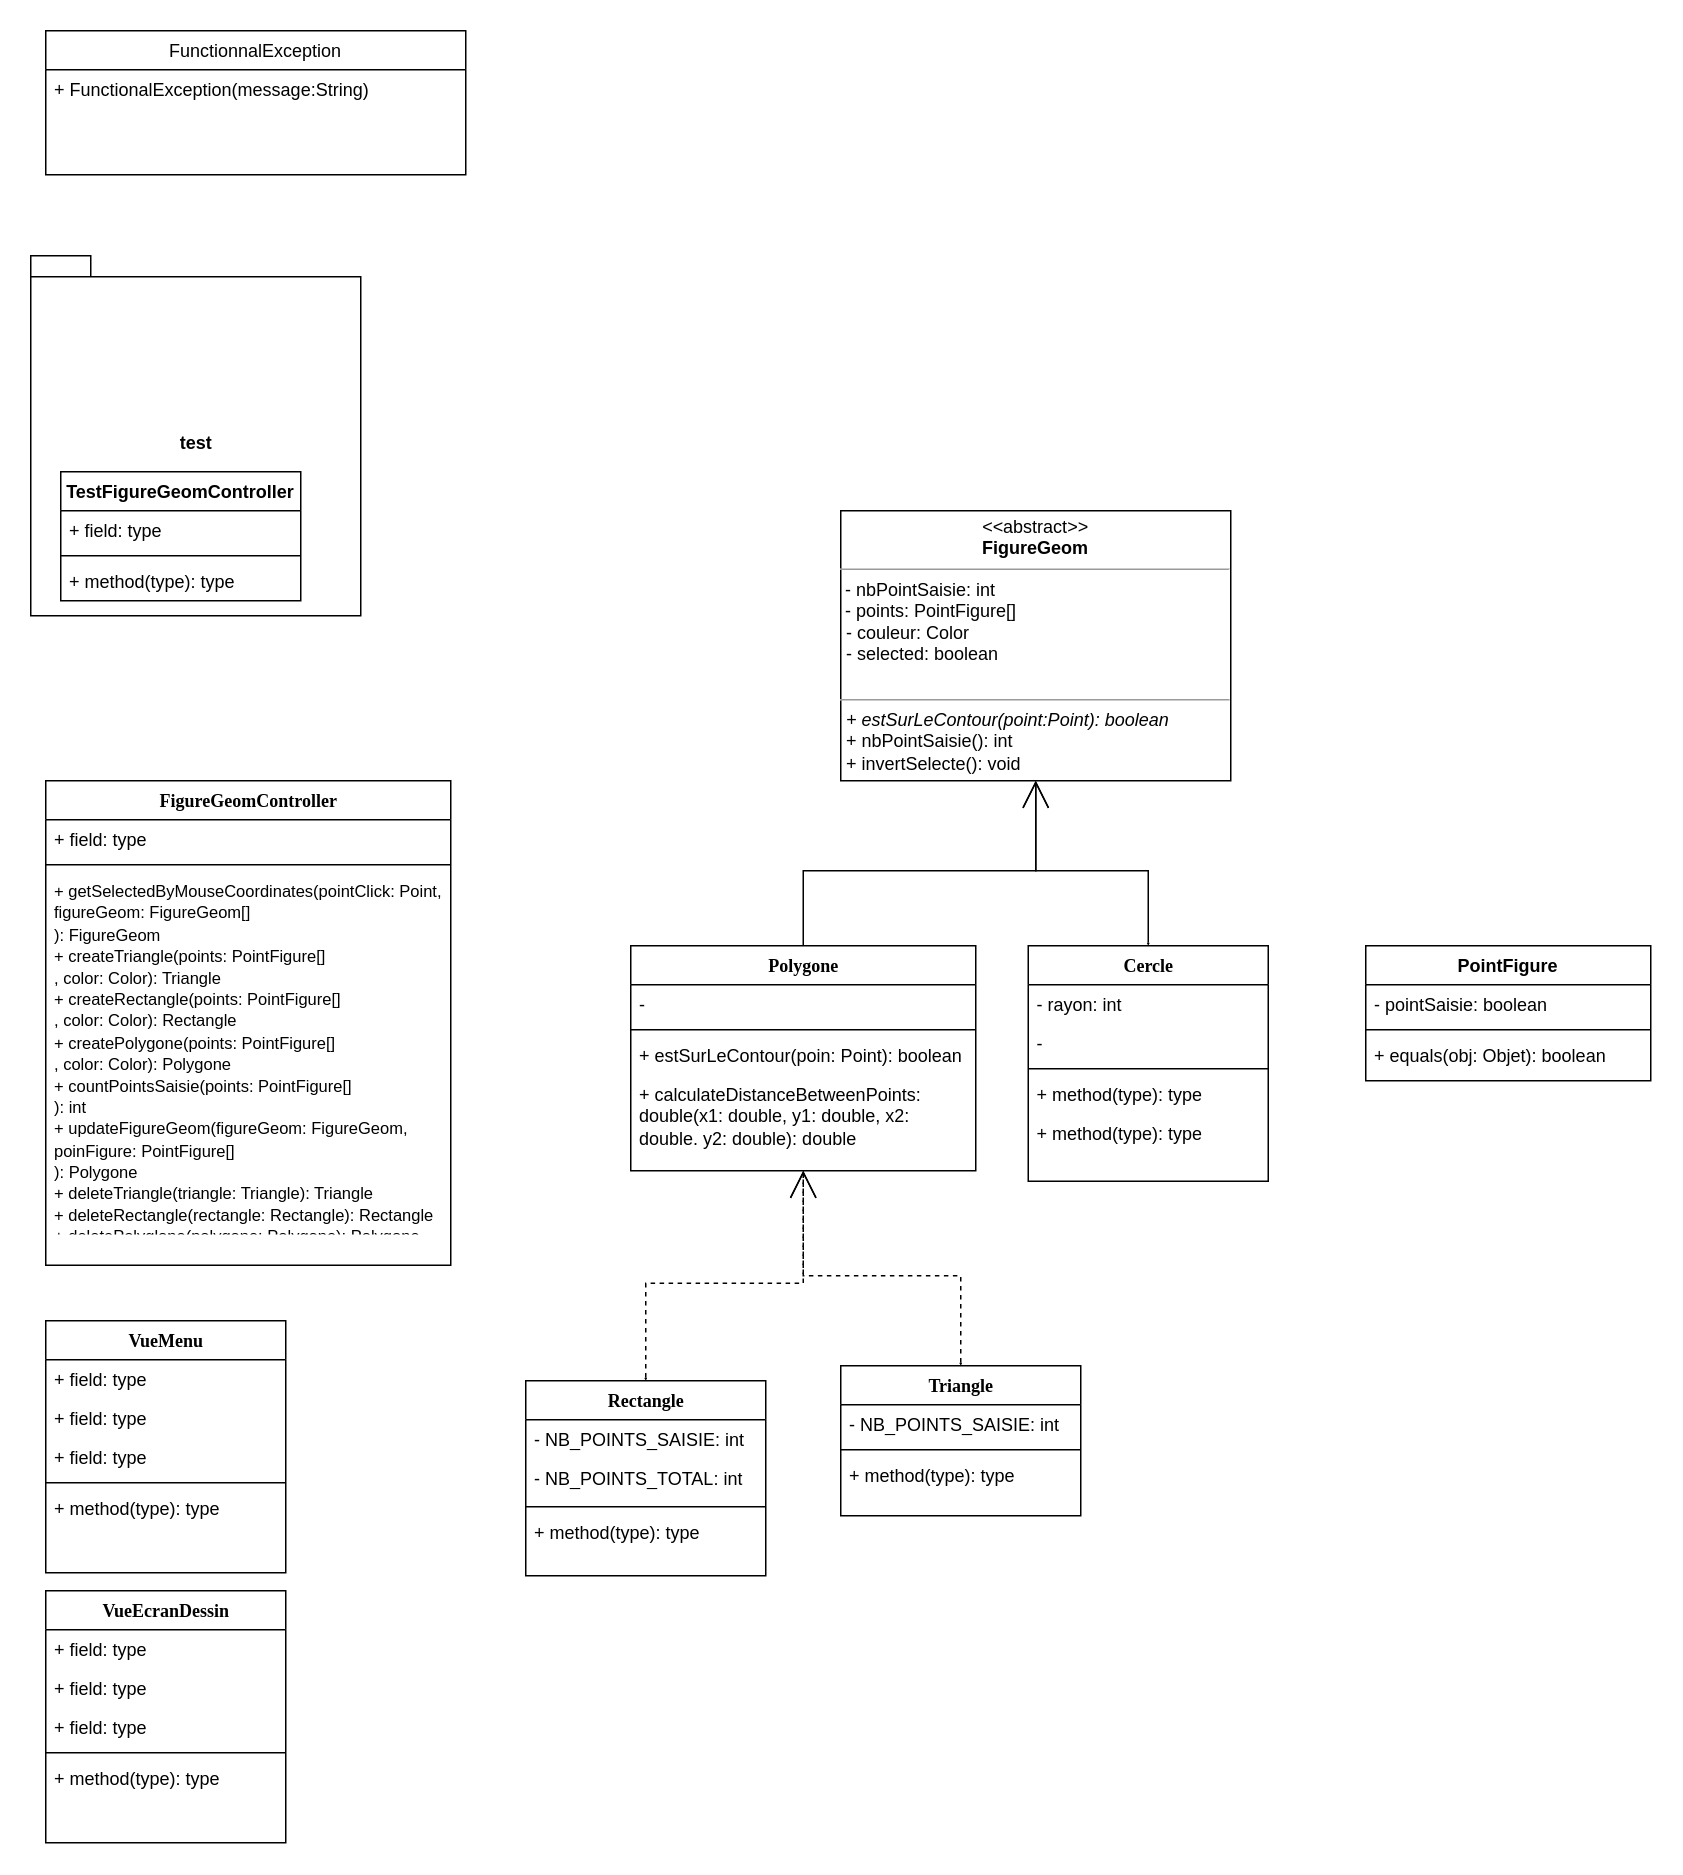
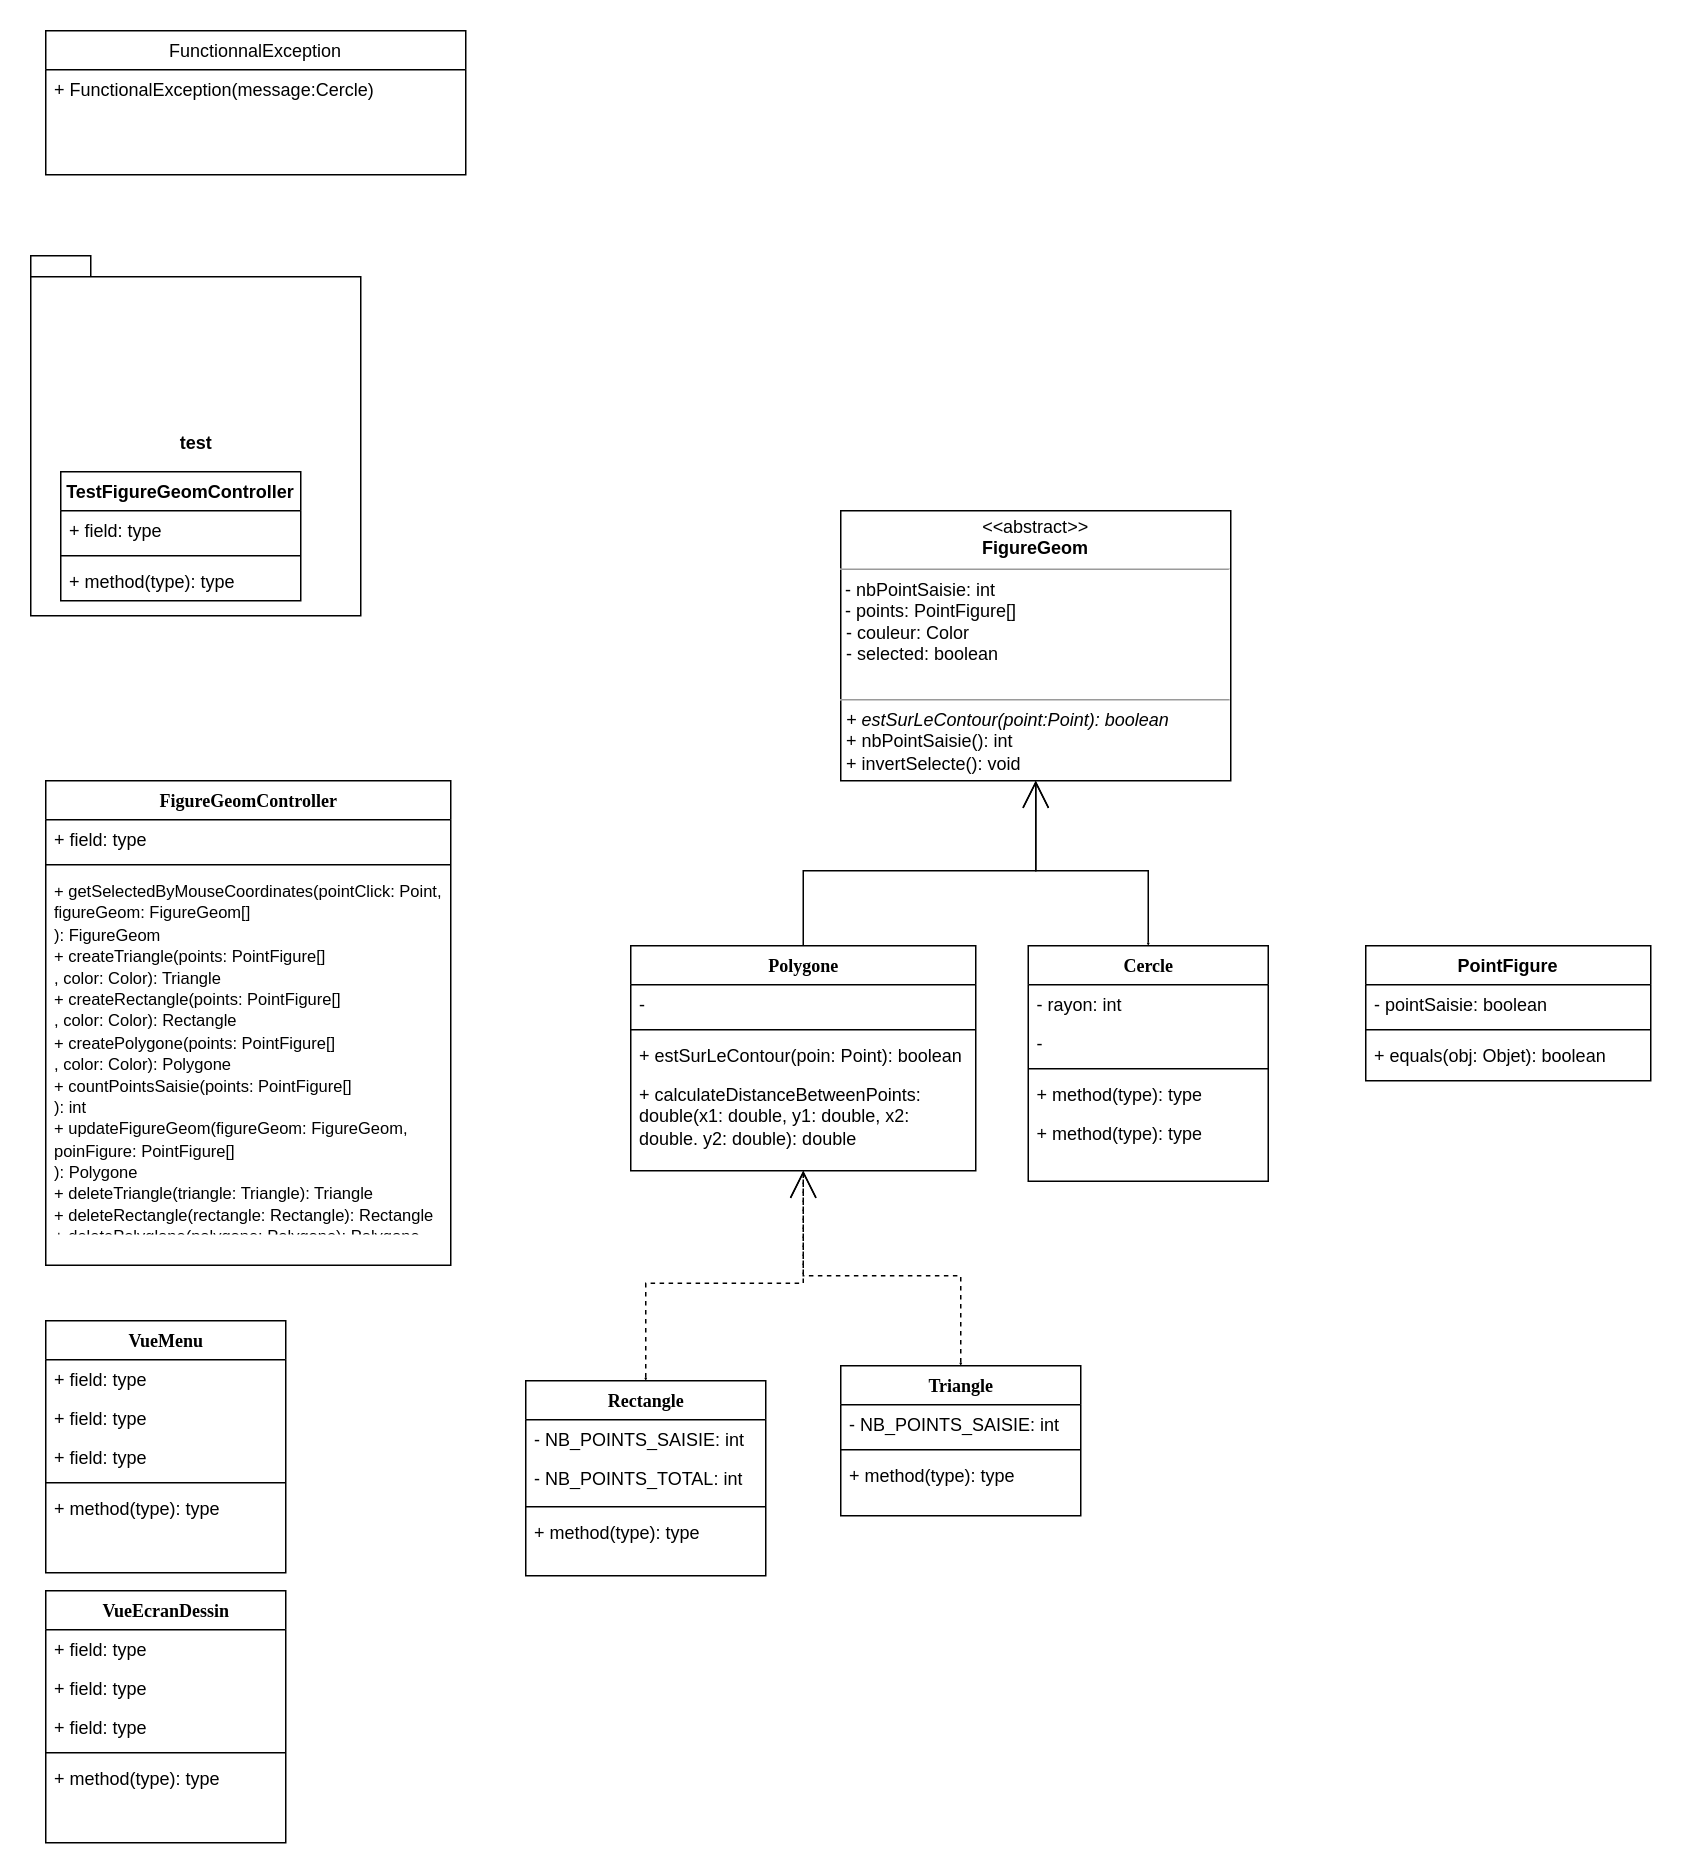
(226, 90) -> (226, 90)
